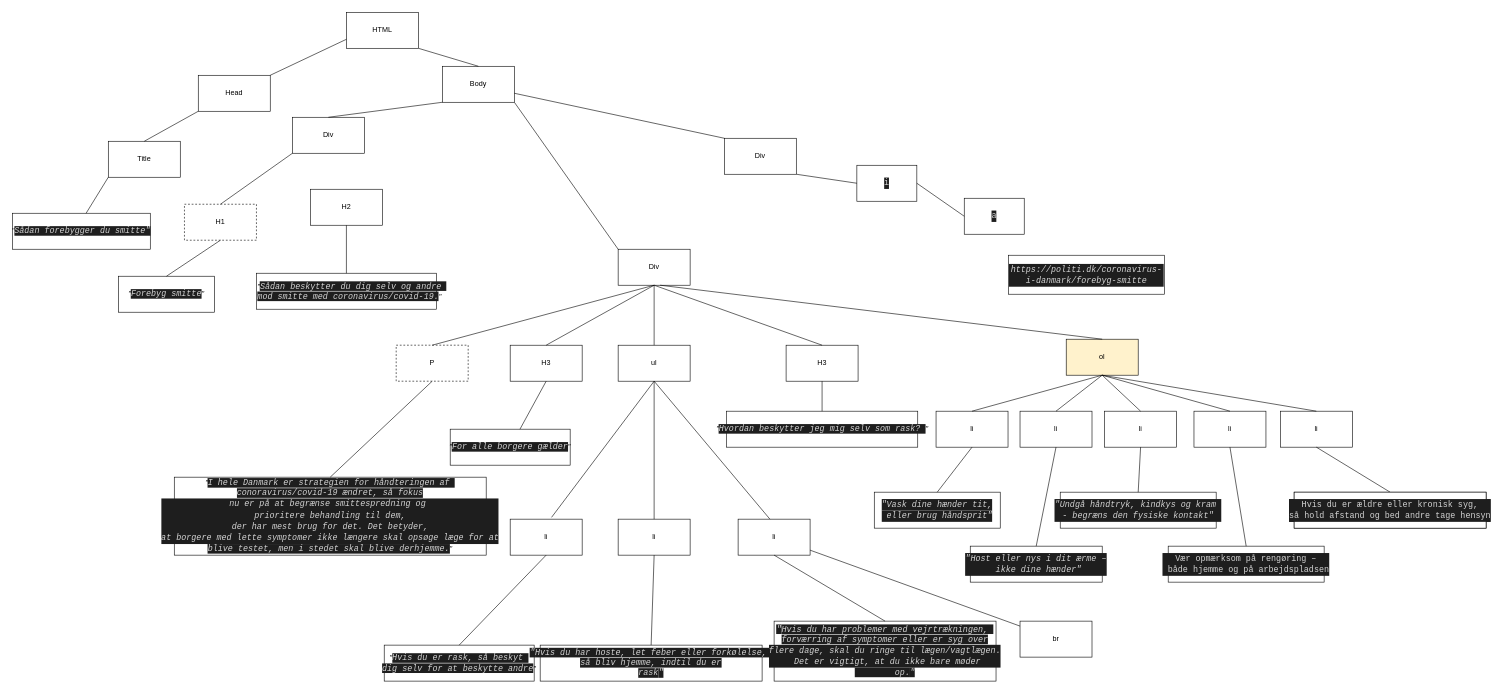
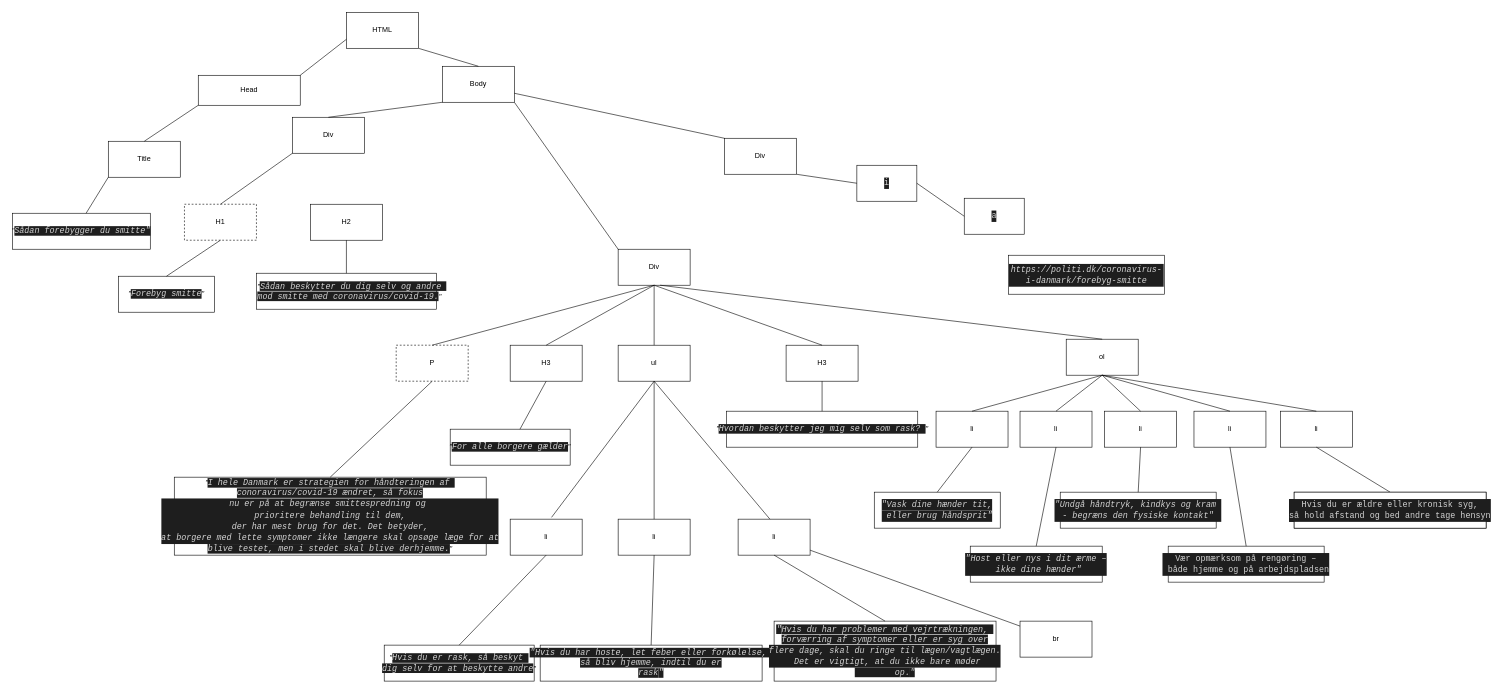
(234, 93) -> (249, 90)
(347, 207) -> (347, 222)
(1103, 357) -> (1103, 357)
